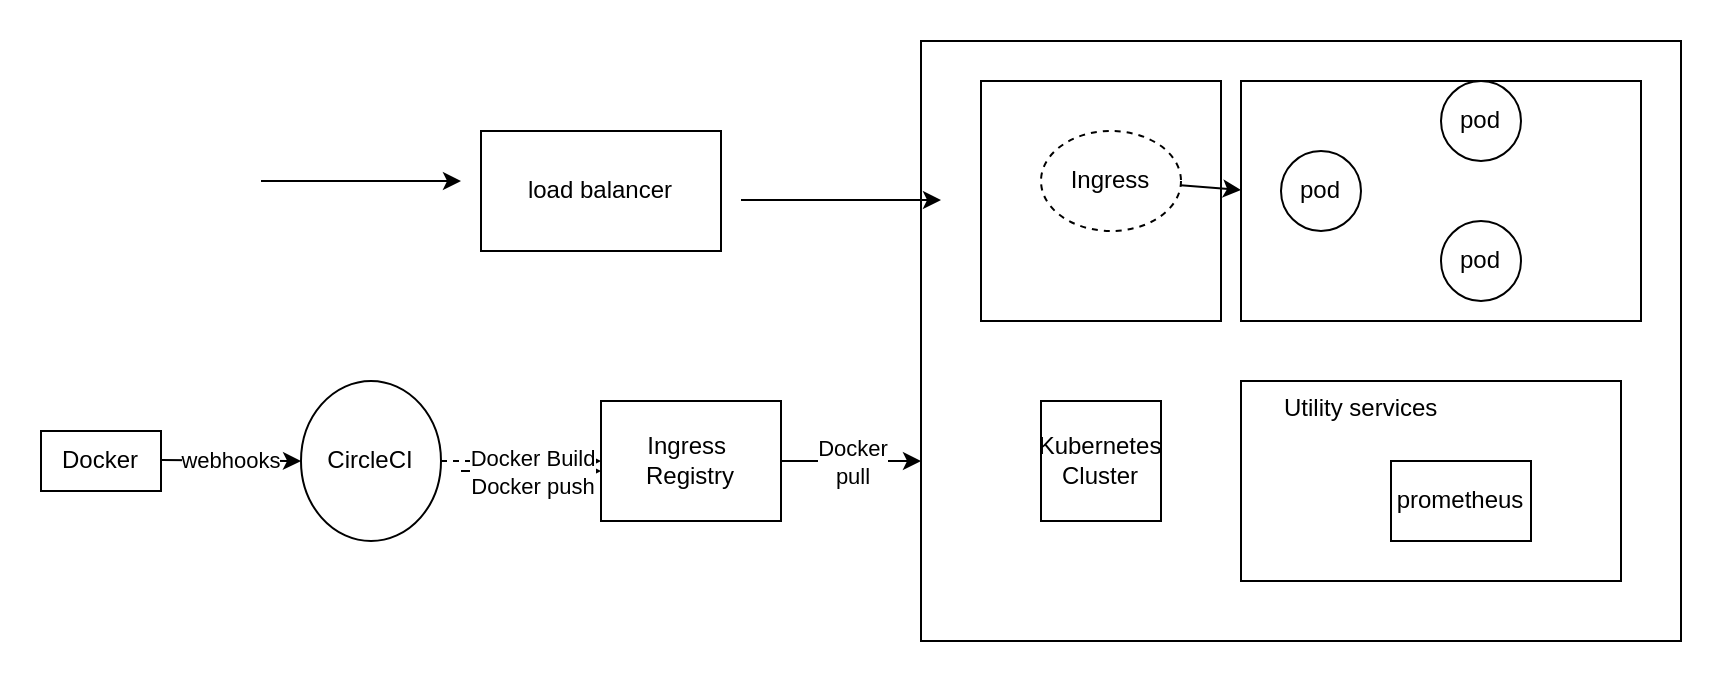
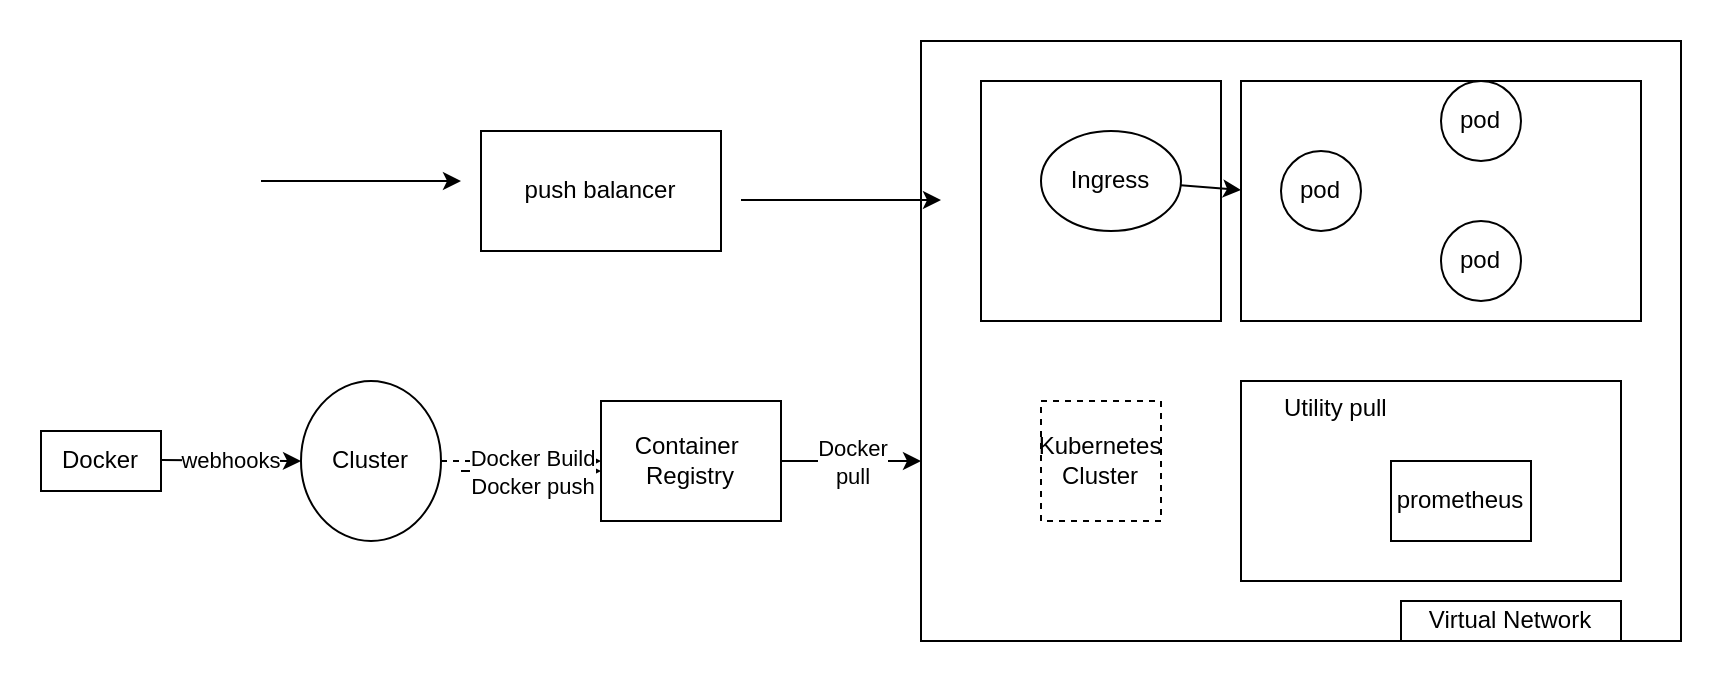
(1111, 181) -> (1111, 181)
(601, 191) -> (601, 191)
(1377, 409) -> (1347, 409)
(371, 461) -> (371, 461)
(691, 461) -> (691, 461)
(1101, 461) -> (1101, 461)
none -> (1511, 621)
